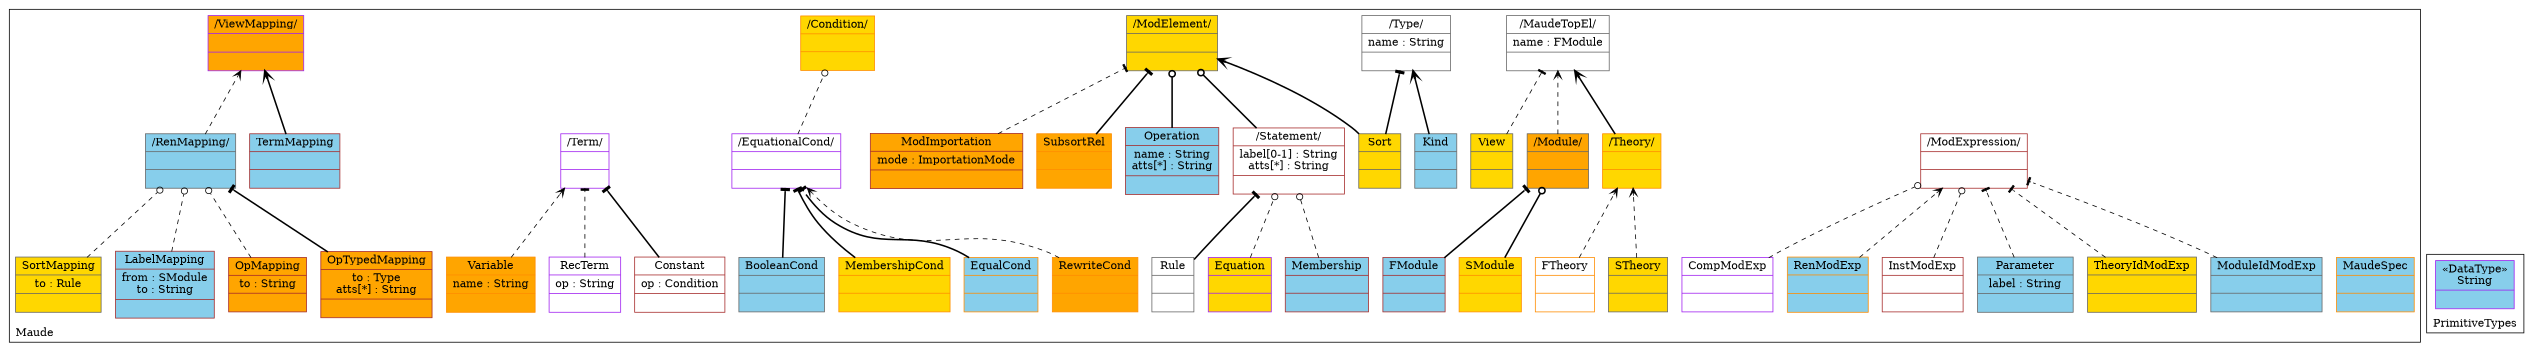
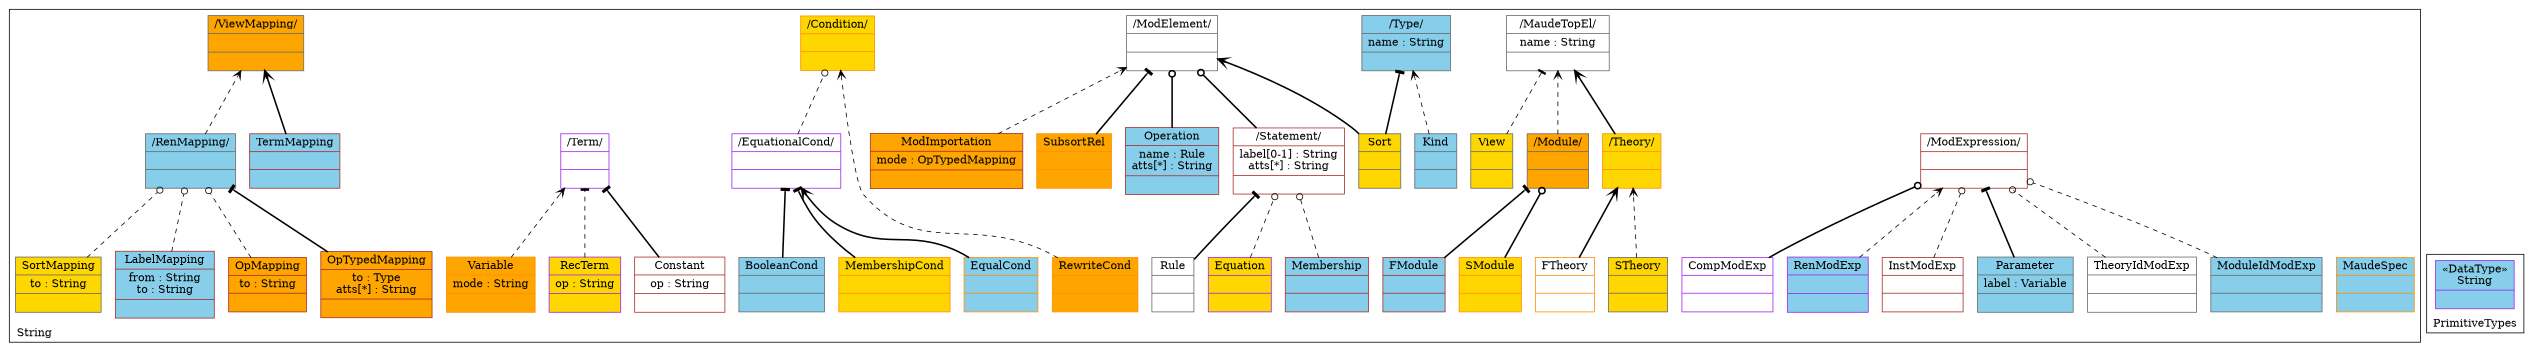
(1558, 42) -> (1558, 42)
(256, 43) -> (256, 43)
(1172, 43) -> (1172, 43)
(1406, 43) -> (1406, 43)
(1061, 101) -> (1061, 101)
(1422, 106) -> (1422, 106)
(1172, 154) -> (1172, 154)
(947, 160) -> (947, 160)
(2126, 218) -> (2126, 218)
(1841, 221) -> (1841, 221)
(2059, 224) -> (2059, 224)
(2000, 225) -> (2000, 225)
(1596, 226) -> (1596, 226)
(877, 238) -> (882, 239)
(944, 240) -> (899, 222)
(165, 278) -> (165, 278)
(58, 284) -> (58, 284)
(491, 284) -> (491, 284)
(680, 284) -> (680, 284)
(2025, 284) -> (2025, 284)
(585, 285) -> (585, 285)
(1828, 285) -> (1828, 285)
(2142, 285) -> (2142, 285)
(35, 333) -> (35, 333)
